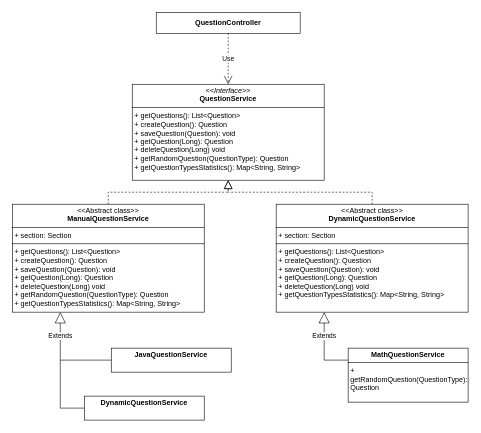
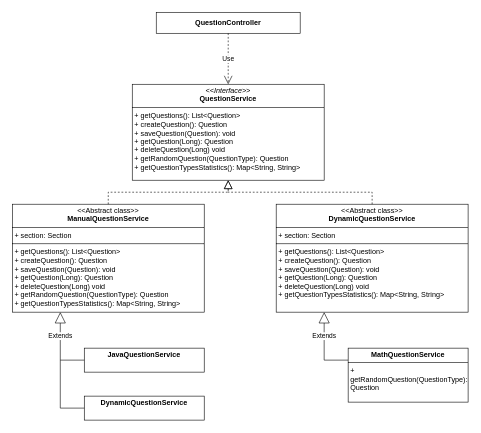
(171, 360) -> (144, 360)
